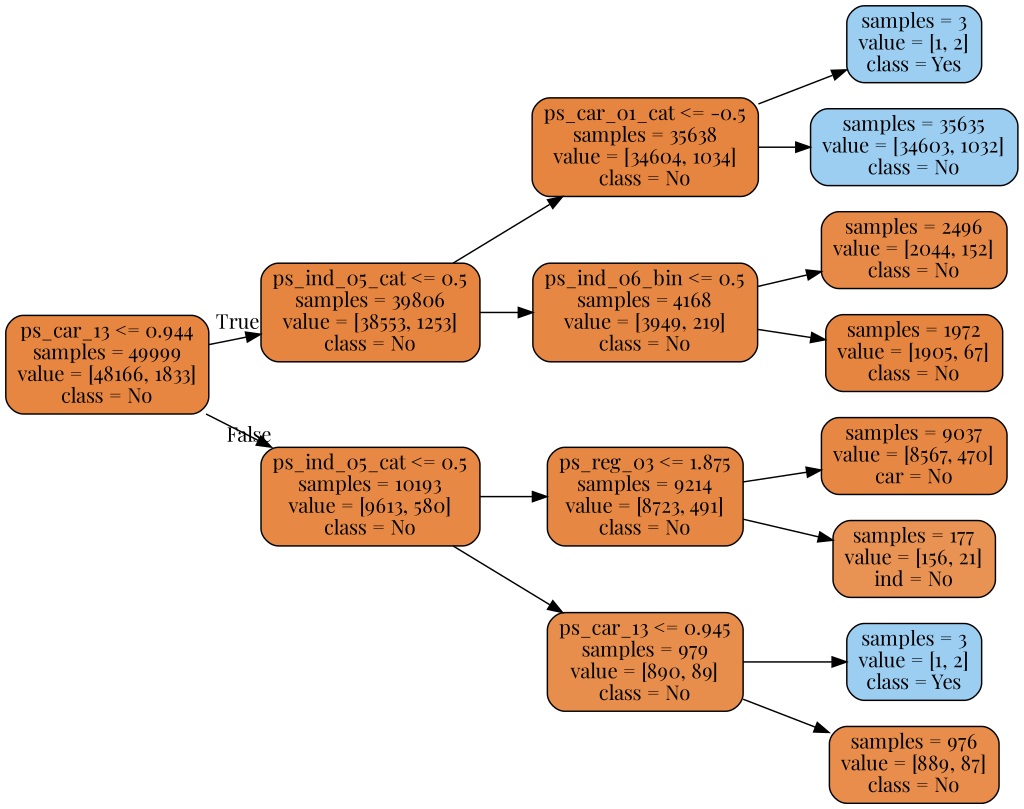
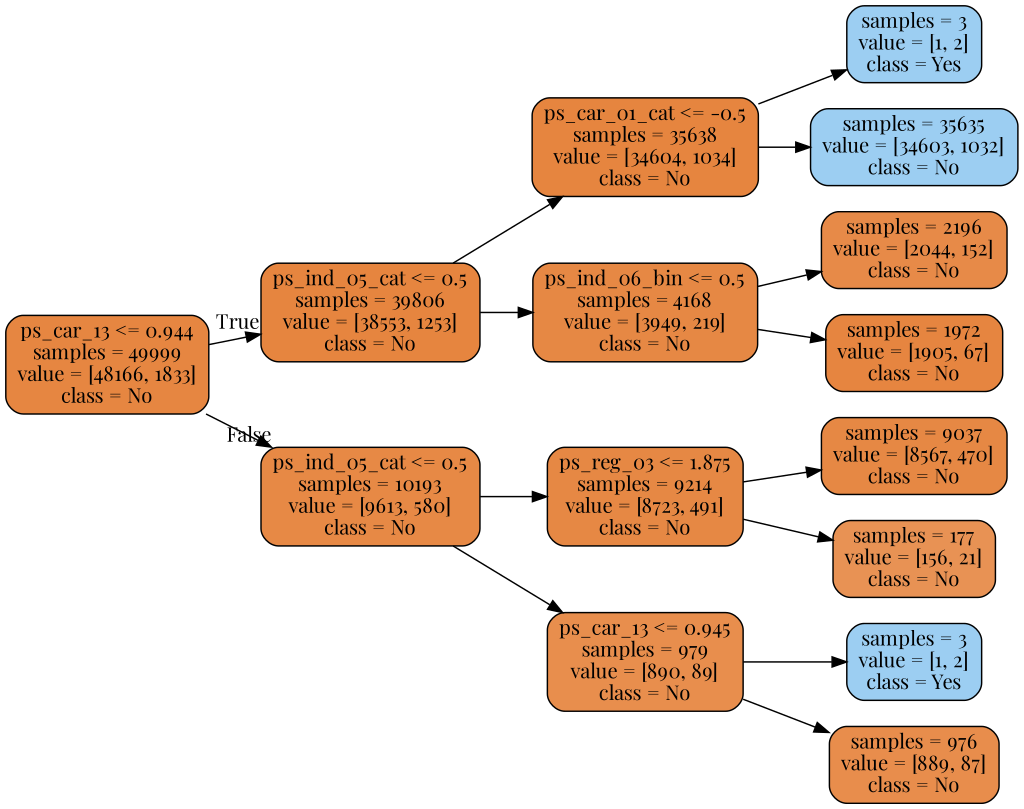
(914, 250) -> (914, 250)
(914, 456) -> (914, 456)
(914, 559) -> (914, 559)
